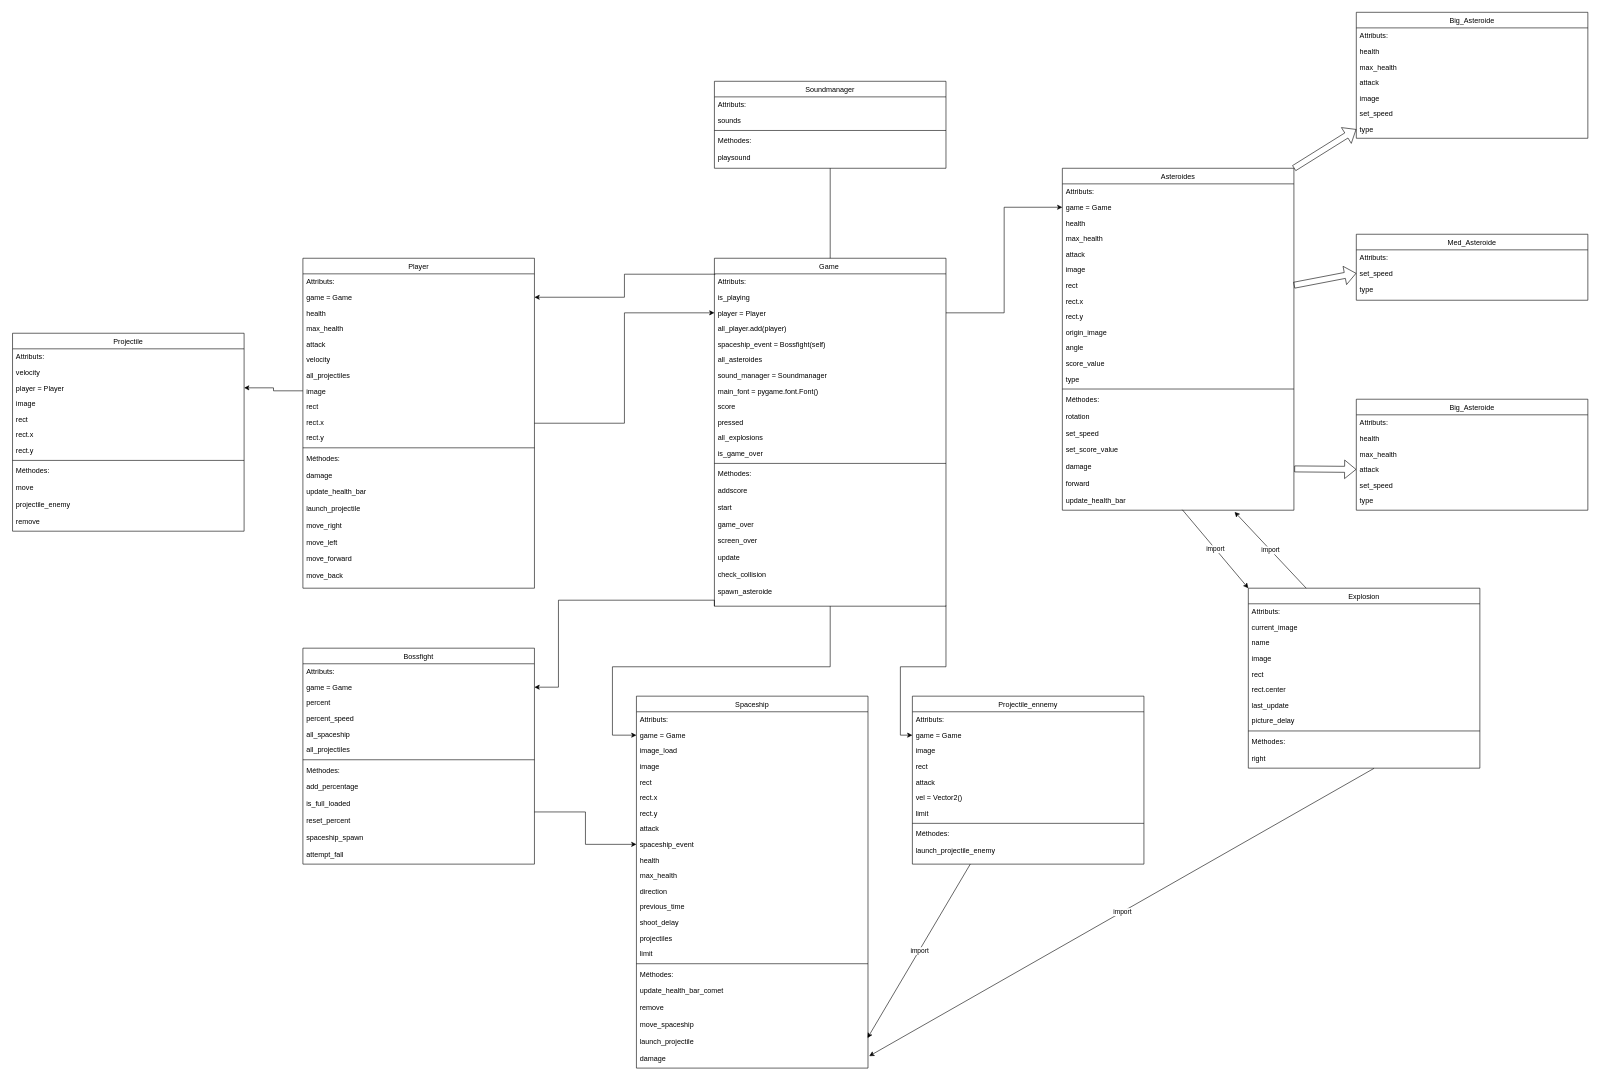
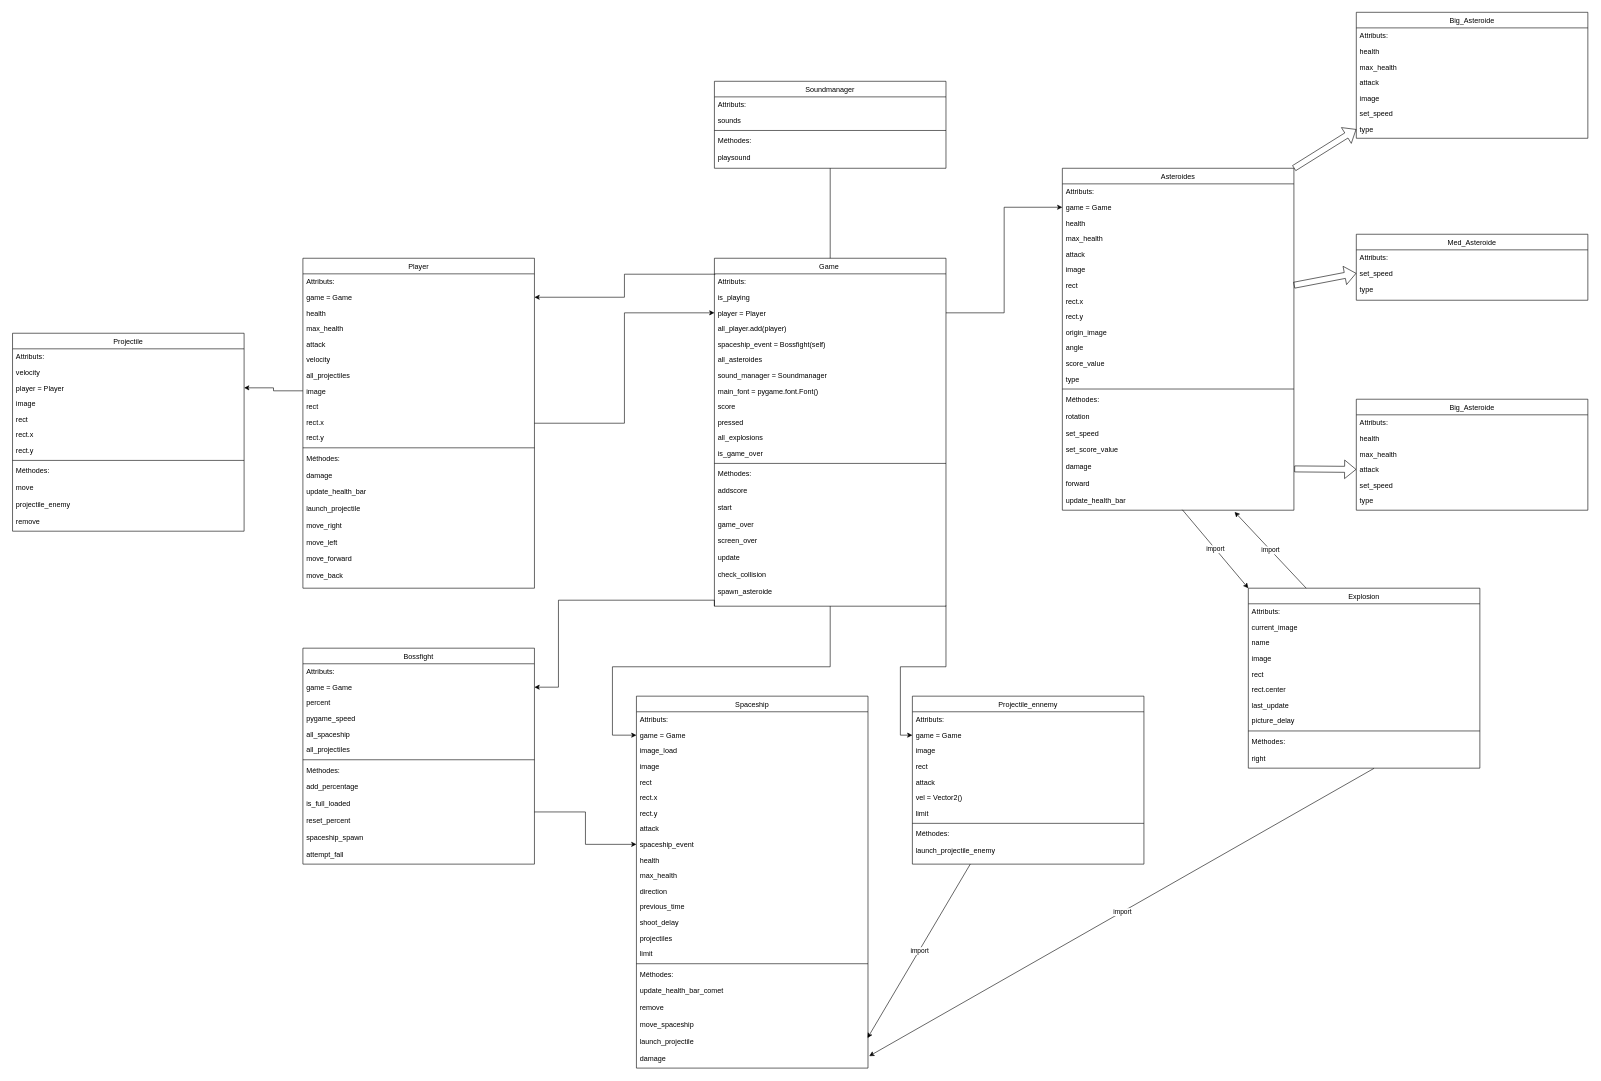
(332, 719) -> (330, 719)
